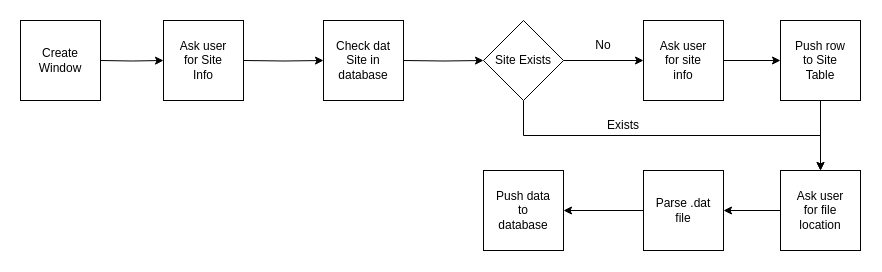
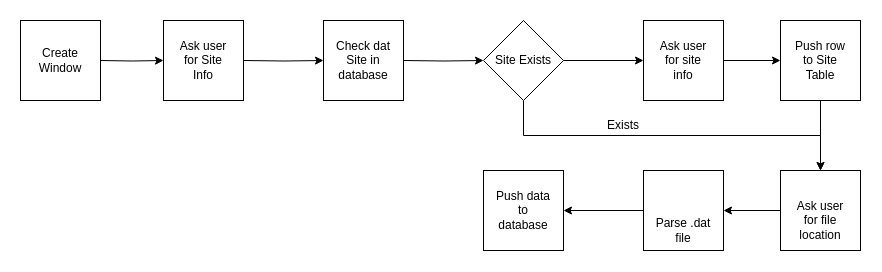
(604, 46) -> none
(684, 211) -> (684, 231)
(821, 211) -> (821, 221)
